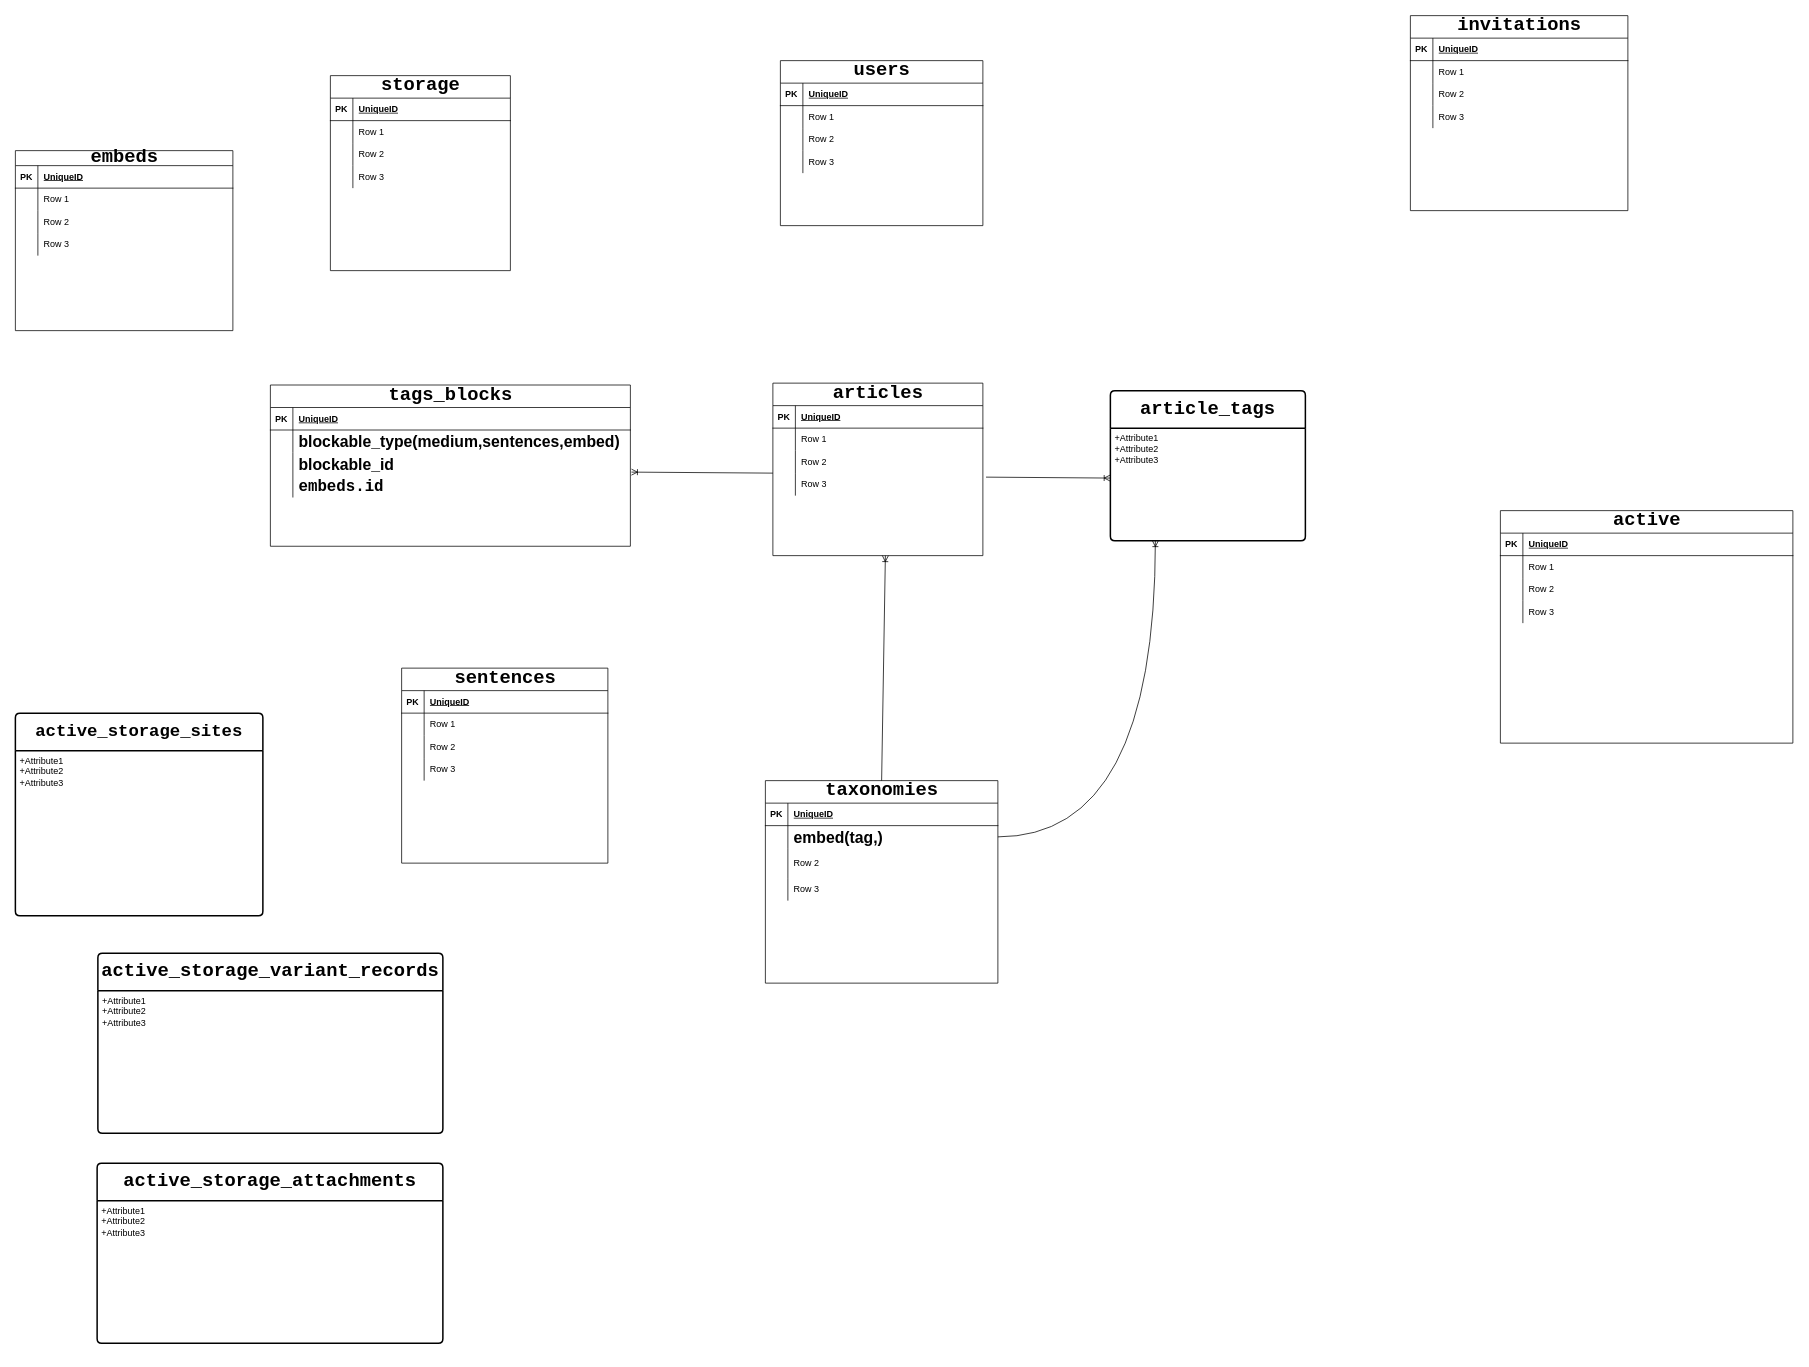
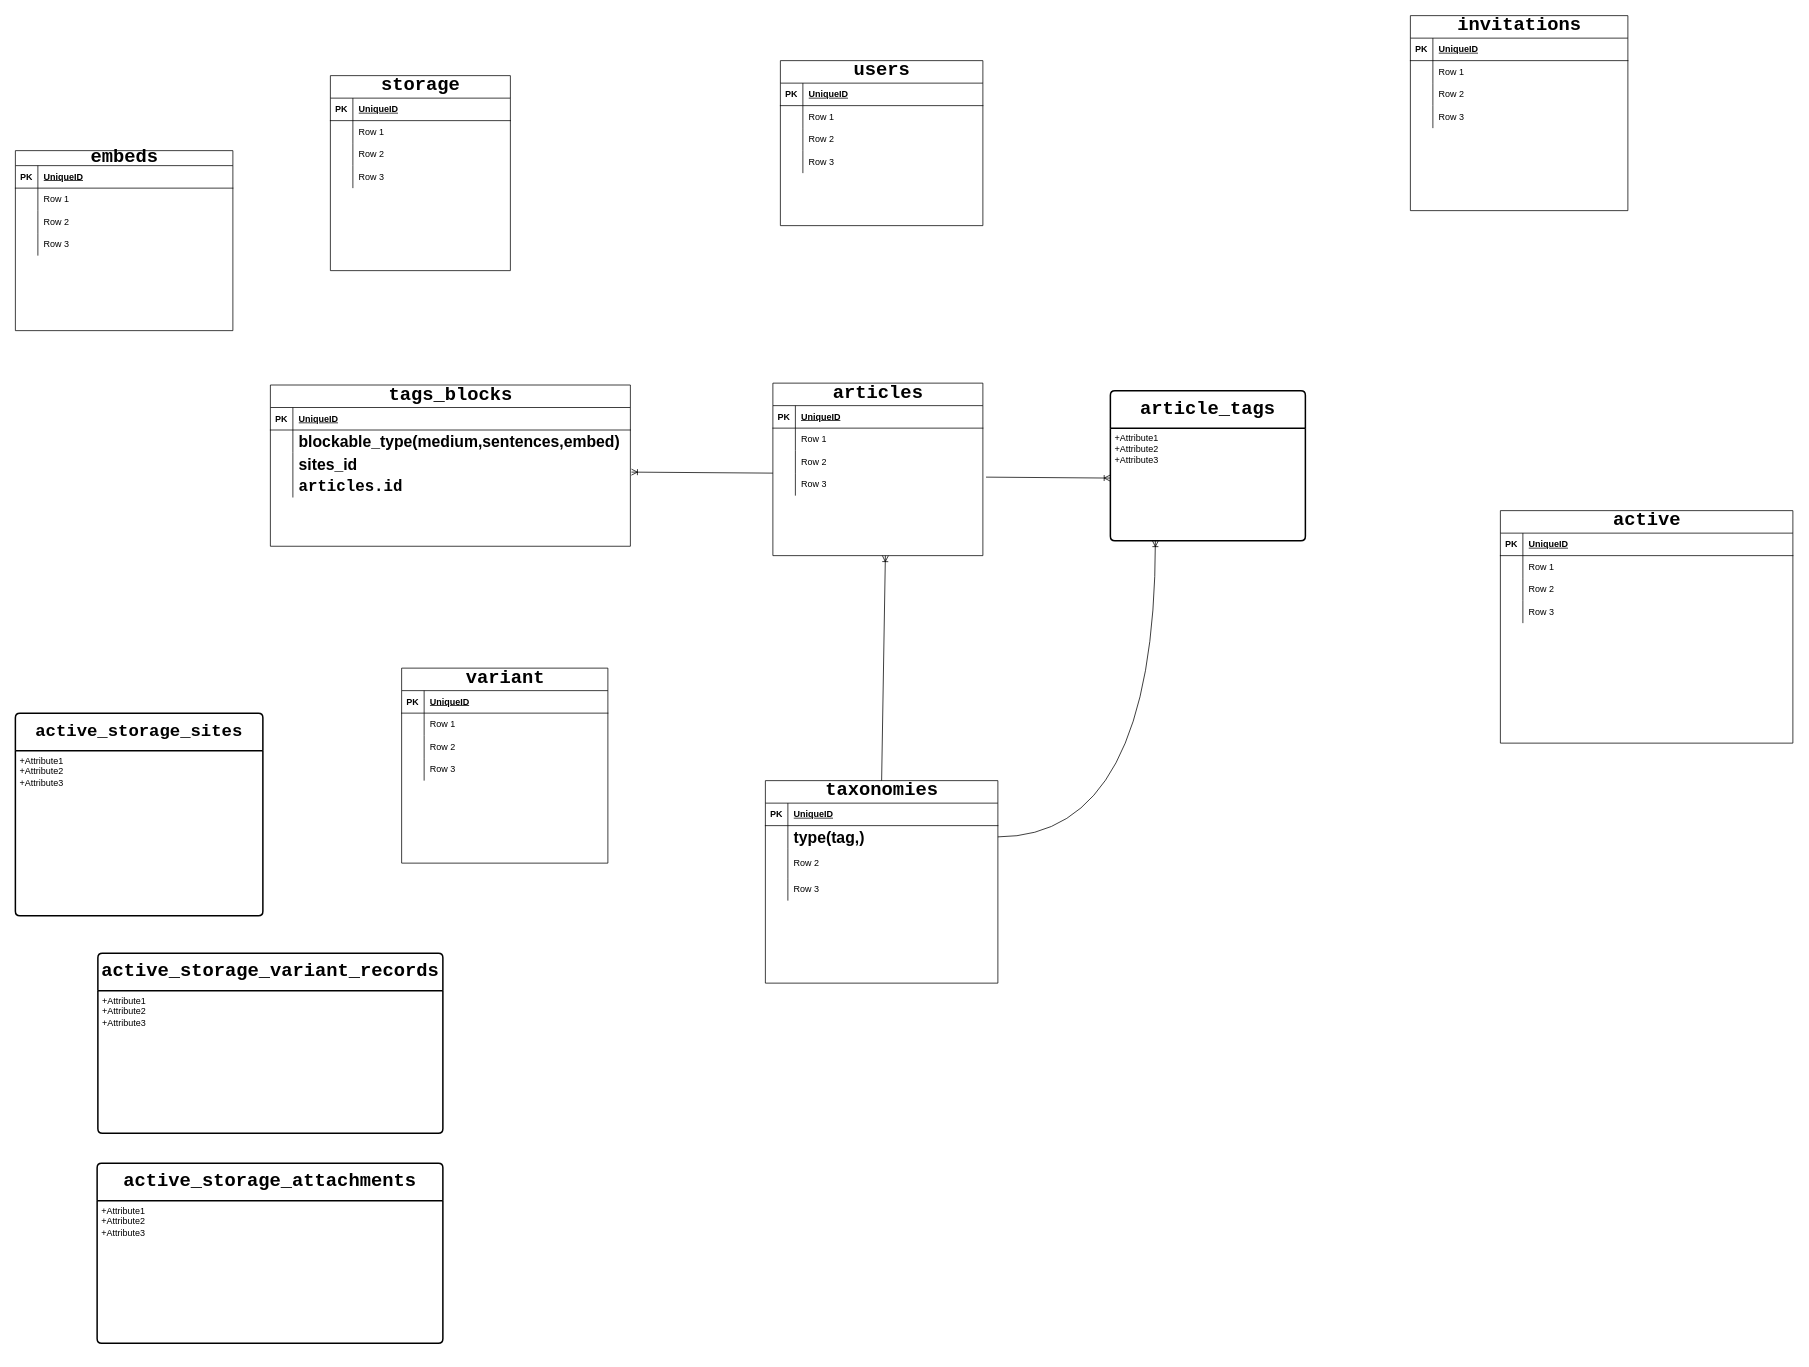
(326, 464) -> (317, 464)
(319, 486) -> (322, 486)
(506, 679) -> (506, 679)
(820, 837) -> (818, 837)
